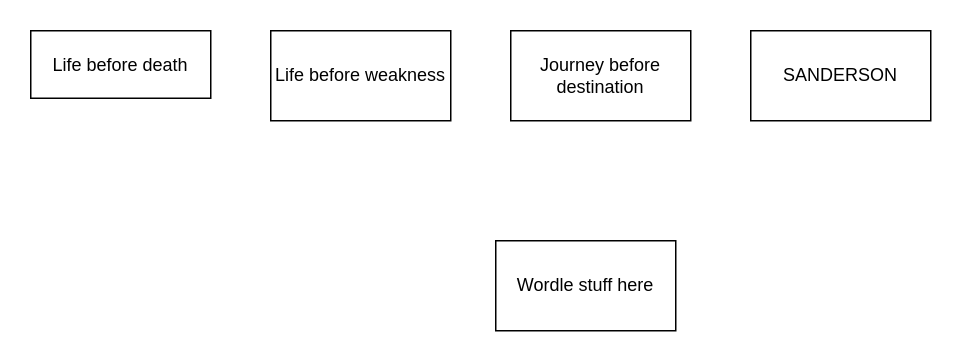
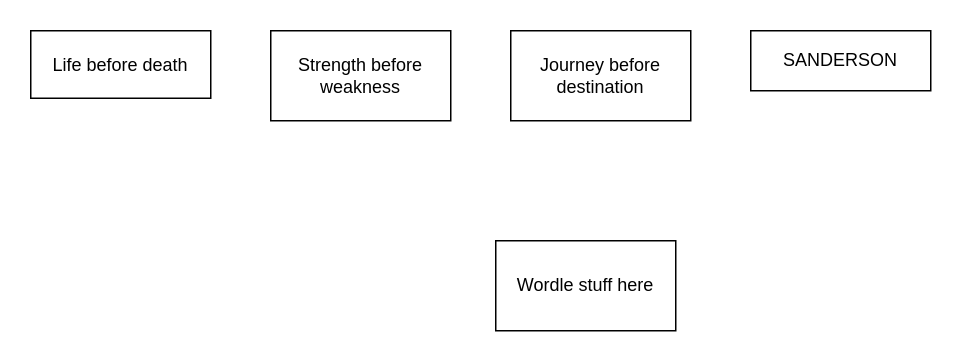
(361, 76) -> (361, 76)
(841, 76) -> (841, 61)
